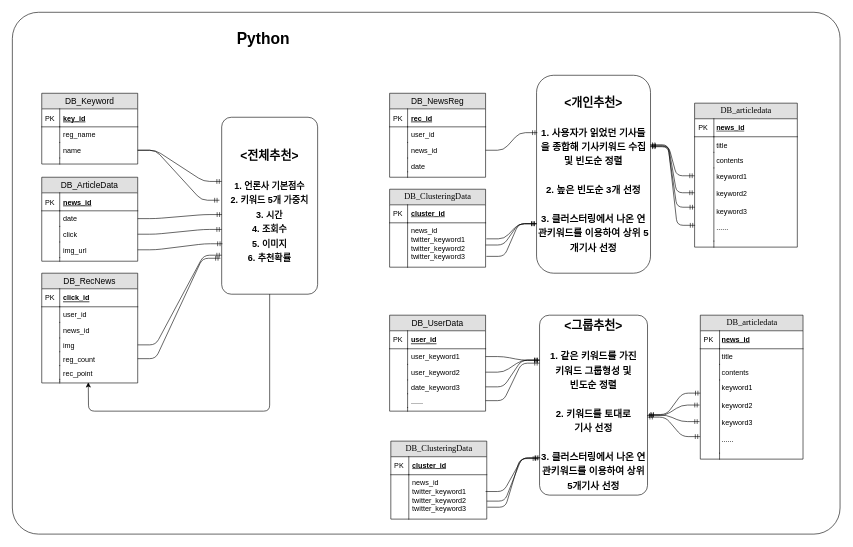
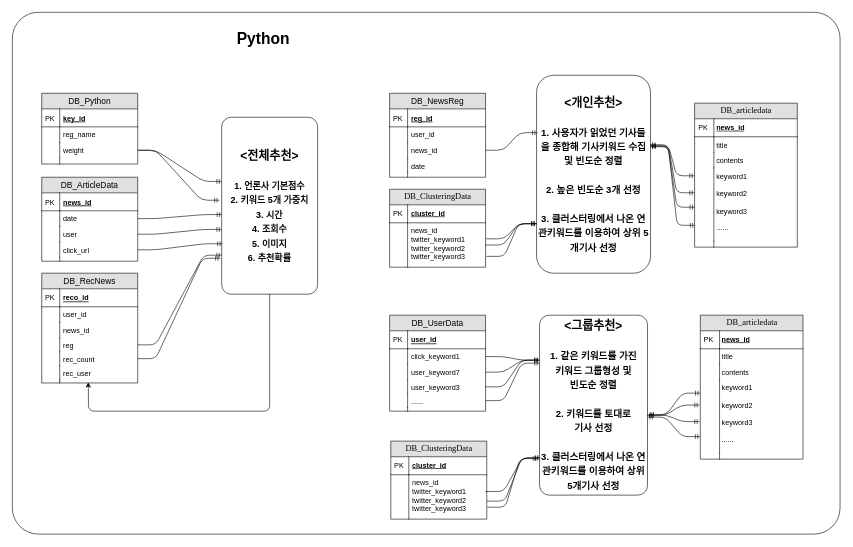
(89, 102) -> (89, 102)
(422, 118) -> (422, 118)
(71, 151) -> (74, 151)
(71, 235) -> (71, 235)
(75, 250) -> (78, 250)
(76, 298) -> (76, 298)
(68, 346) -> (69, 346)
(437, 357) -> (437, 357)
(81, 360) -> (81, 360)
(437, 373) -> (437, 373)
(80, 374) -> (79, 374)
(437, 388) -> (437, 388)
